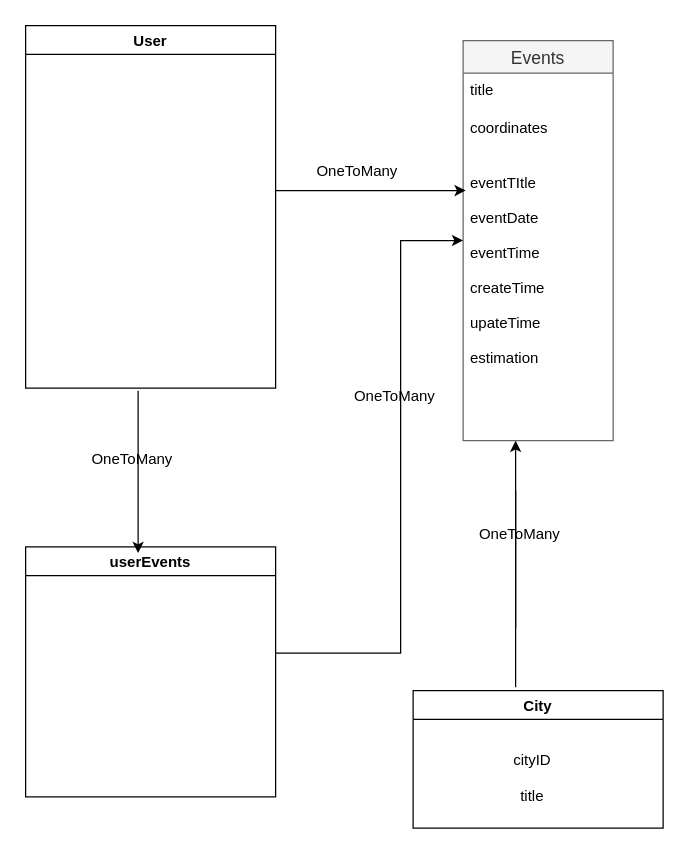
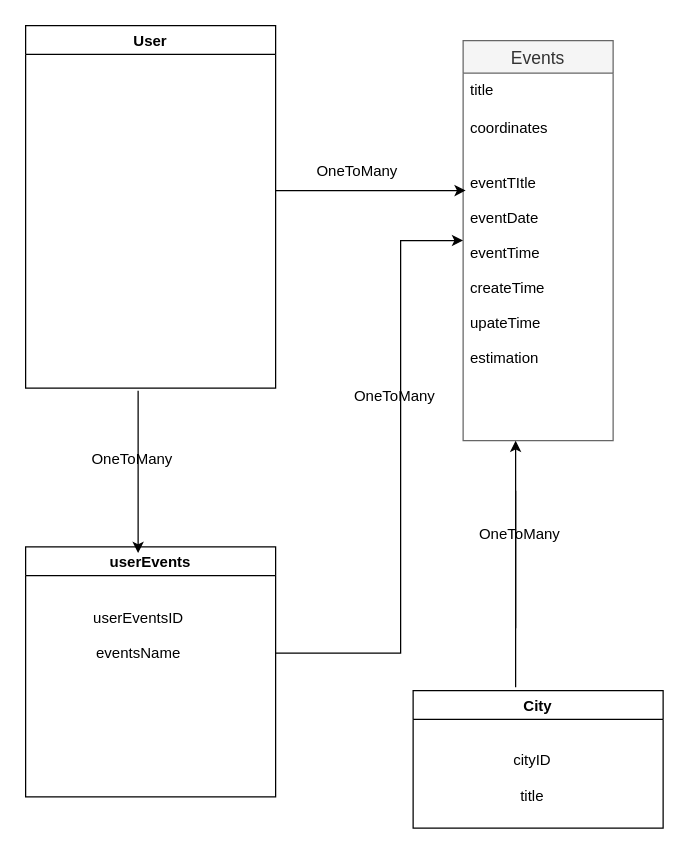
none -> (138, 653)
